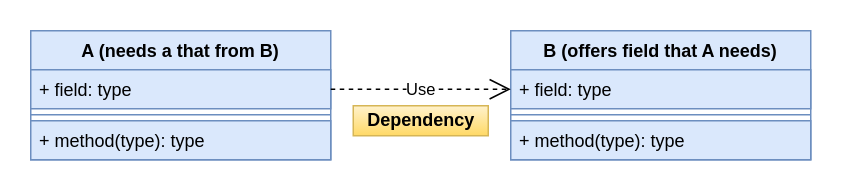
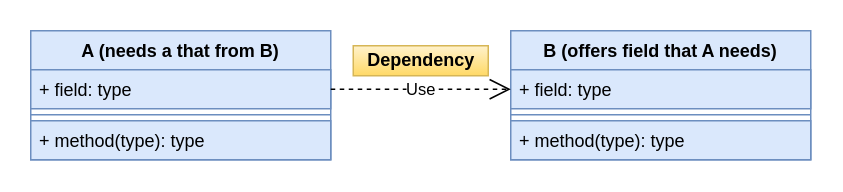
(421, 121) -> (421, 61)
